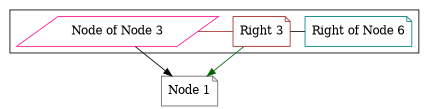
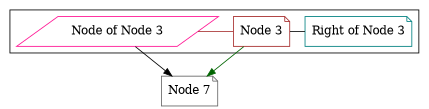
(262, 31) -> (262, 31)
(358, 31) -> (358, 31)
(190, 91) -> (190, 91)
